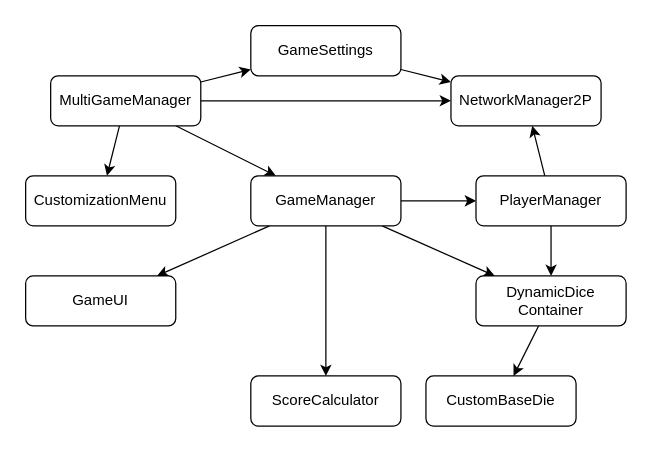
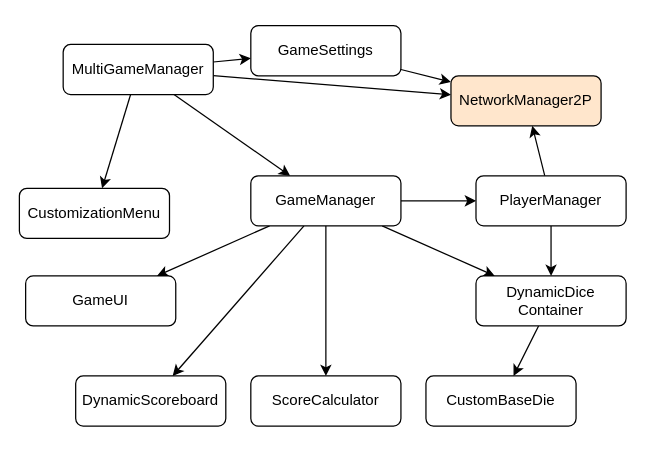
(126, 101) -> (138, 69)
(526, 101) -> (526, 101)
(101, 201) -> (94, 213)
none -> (241, 297)
none -> (151, 401)
